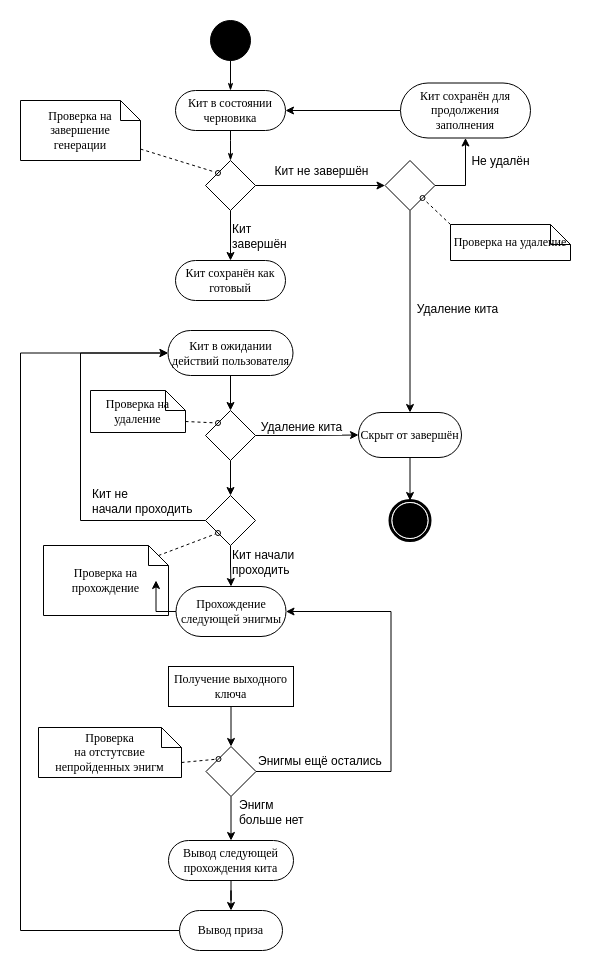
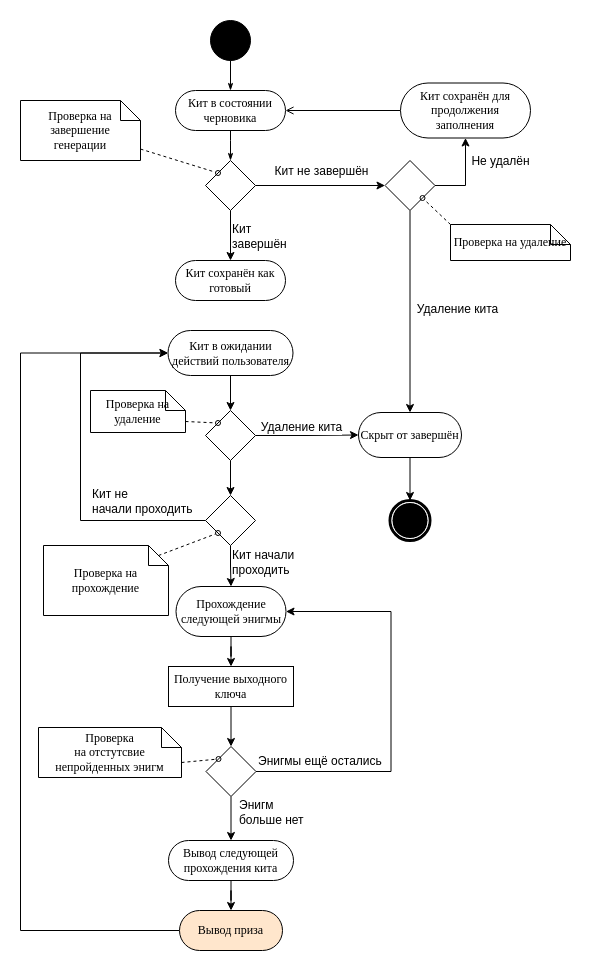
(293, 111) -> (291, 111)
(156, 609) -> (231, 656)
(231, 931) -> (231, 931)
